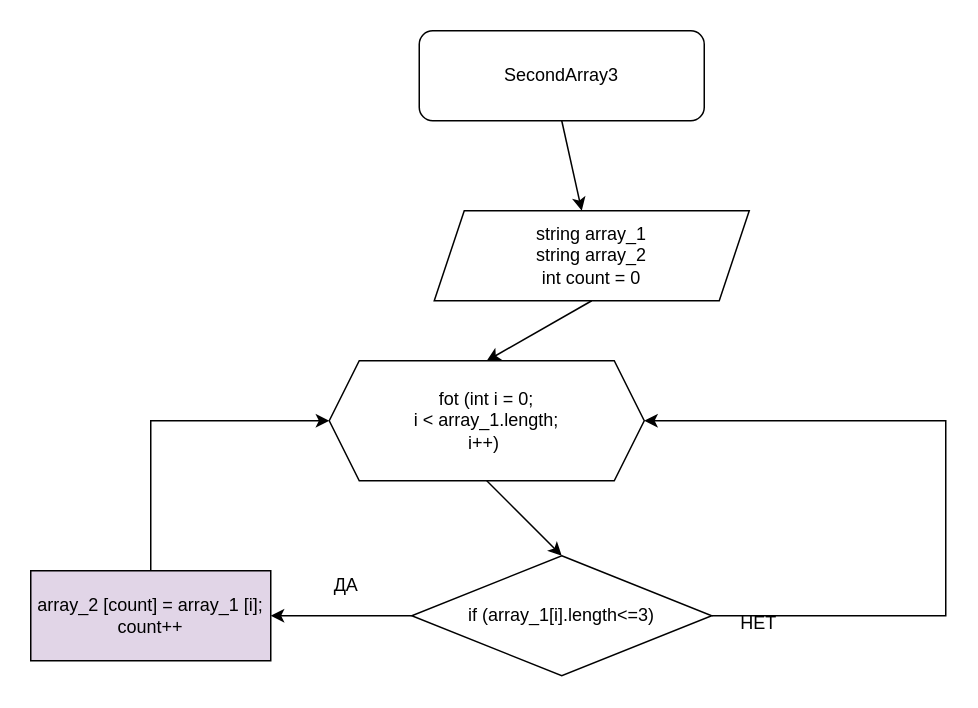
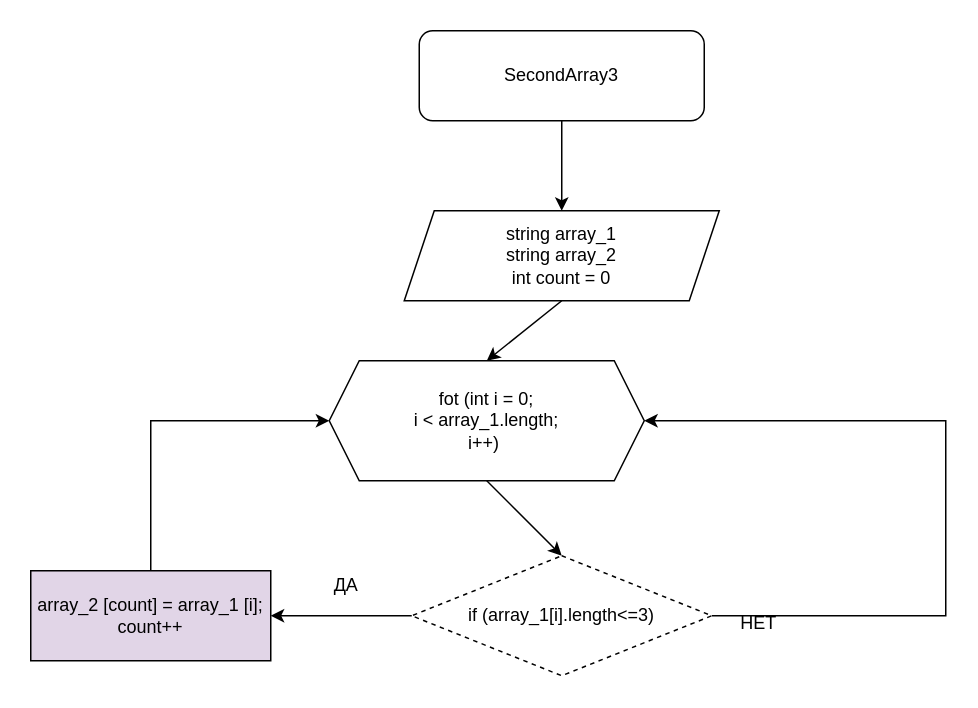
(592, 256) -> (562, 256)
(562, 616) -> (562, 616)
